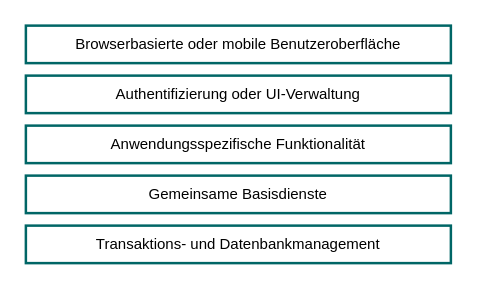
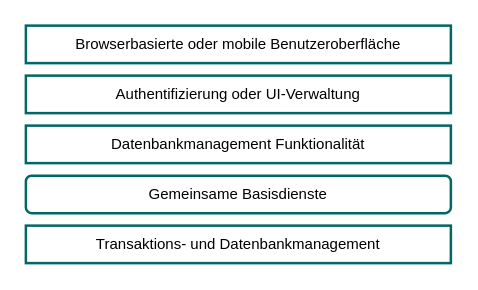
(238, 144) -> (238, 144)
(238, 194) -> (238, 194)
